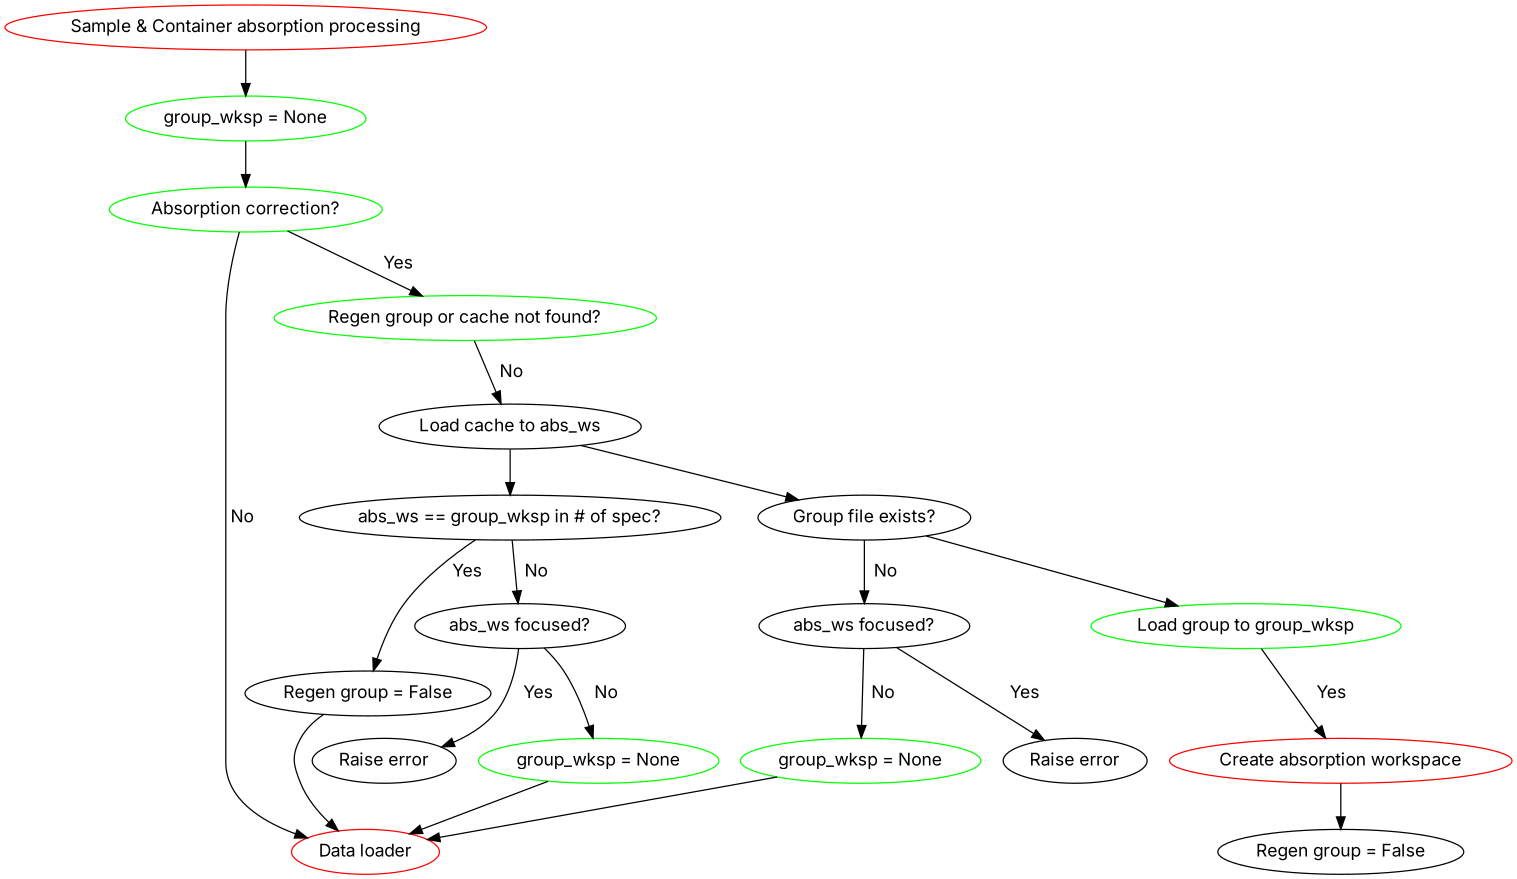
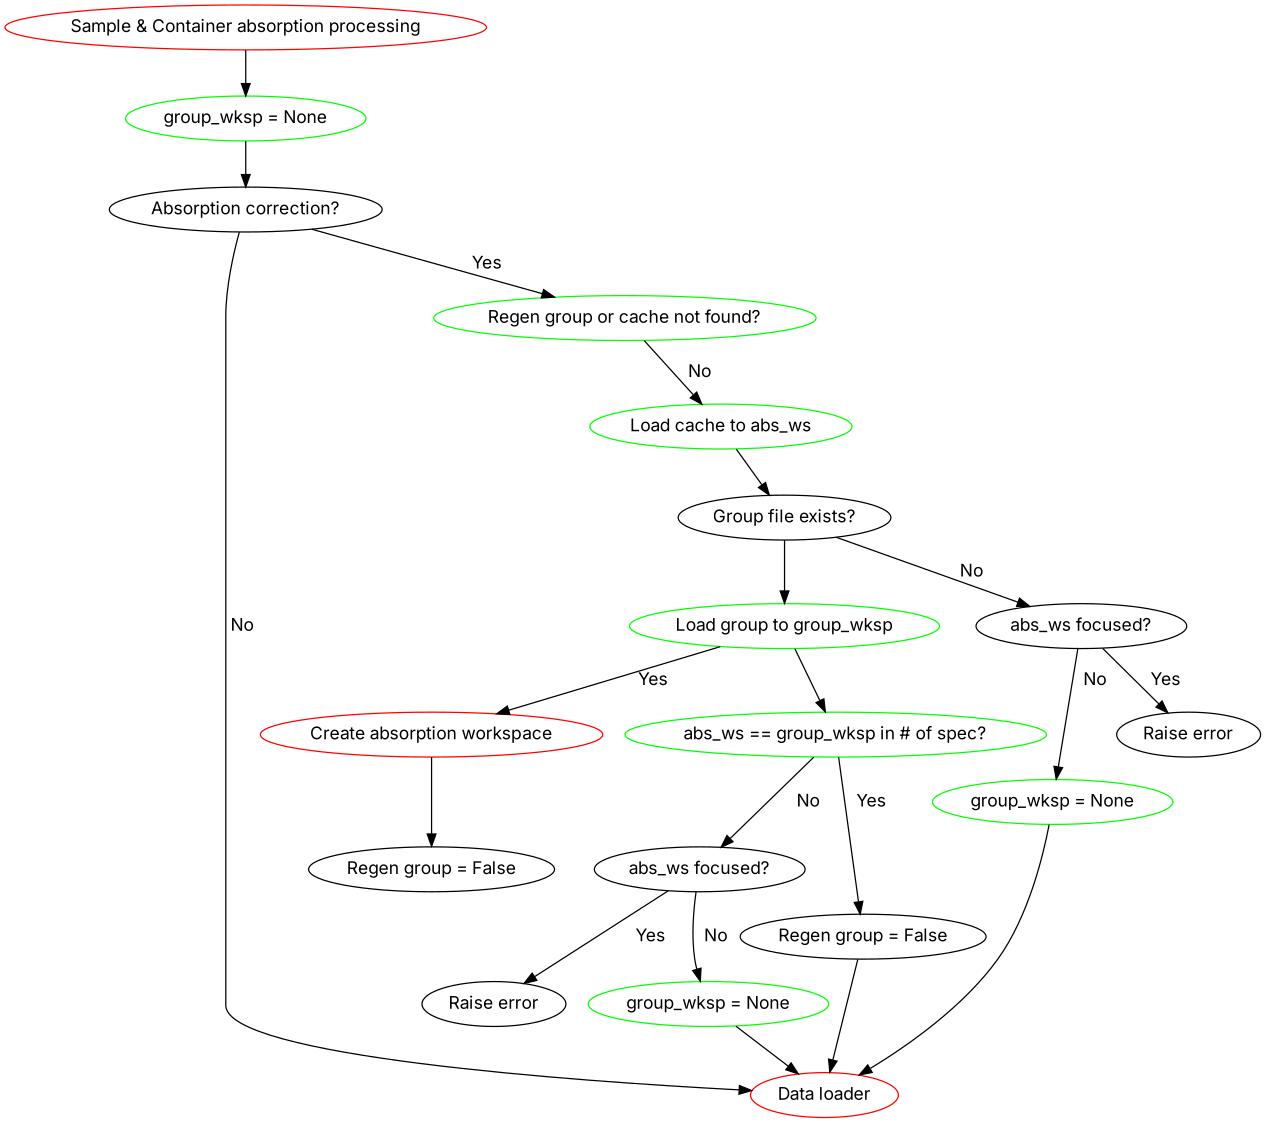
(246, 210) -> (246, 210)
(510, 427) -> (721, 427)
(510, 466) -> (807, 675)
(510, 518) -> (836, 735)
